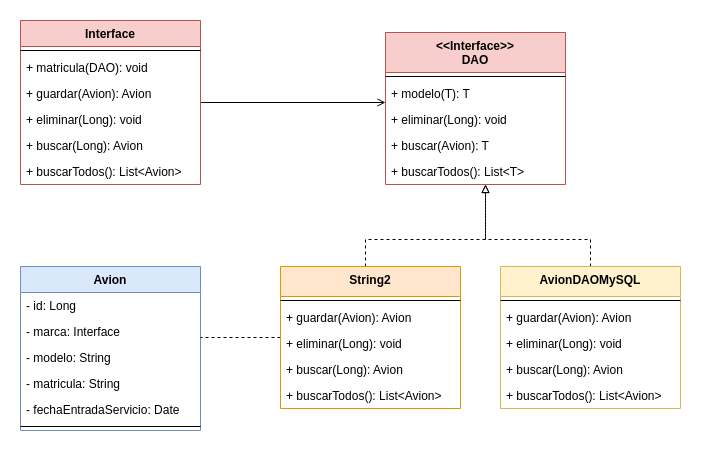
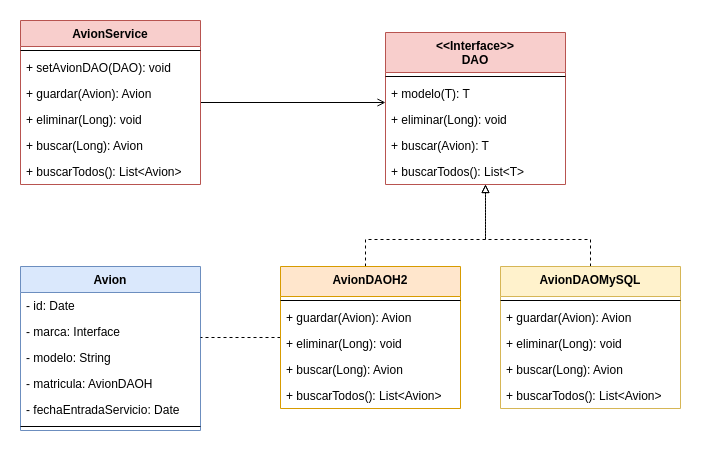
(110, 34) -> (110, 34)
(91, 68) -> (99, 68)
(370, 280) -> (370, 280)
(53, 306) -> (53, 306)
(80, 384) -> (91, 384)
